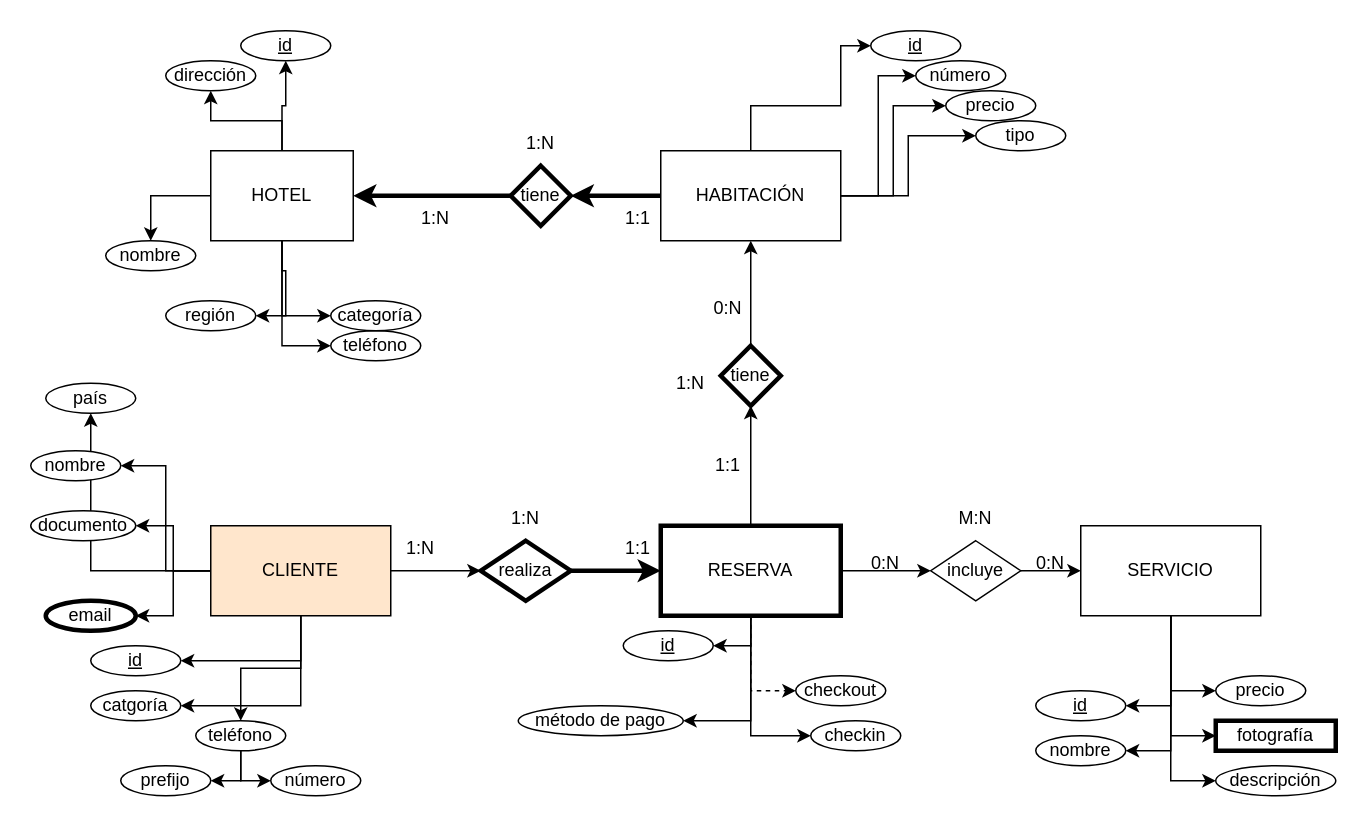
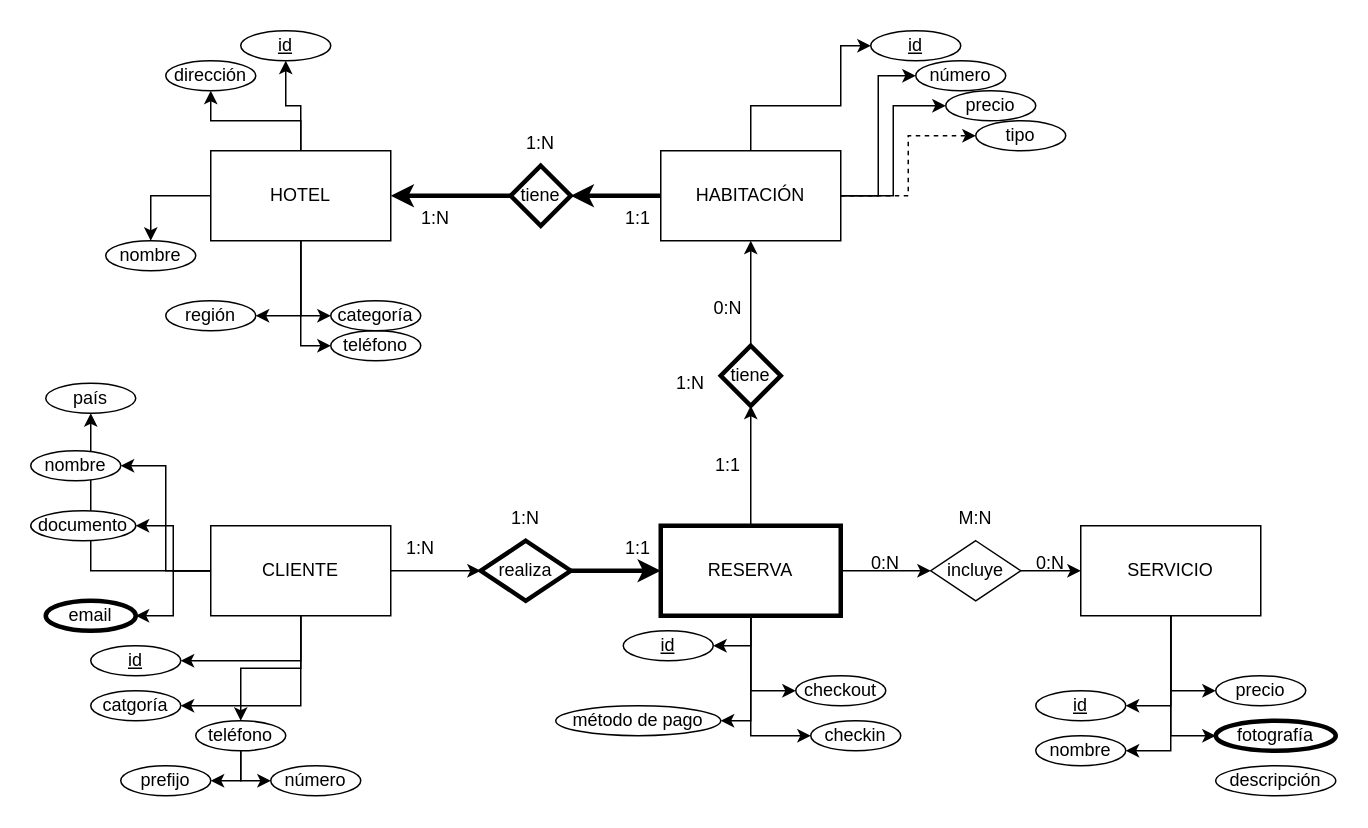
(908, 147) -> (908, 147)
(282, 196) -> (301, 196)
(301, 571) -> (301, 571)
(769, 691) -> (769, 691)
(601, 721) -> (638, 721)
(1276, 736) -> (1276, 736)
(1173, 781) -> none
